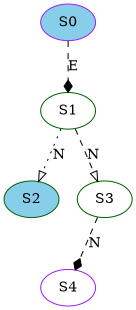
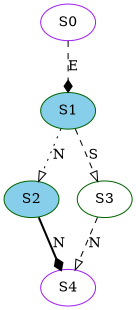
(68, 22) -> (68, 22)
(68, 111) -> (68, 111)
(94, 155) -> (94, 155)
none -> (47, 238)
(88, 239) -> (88, 239)
